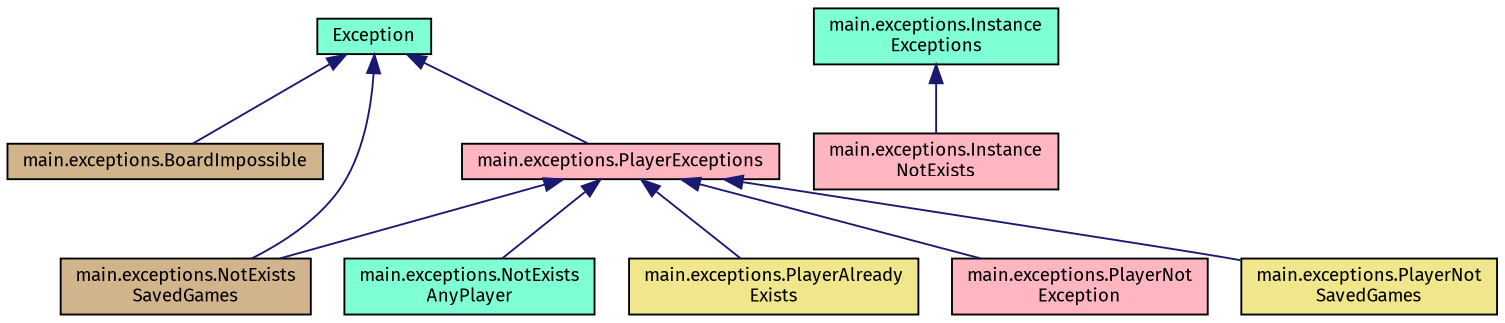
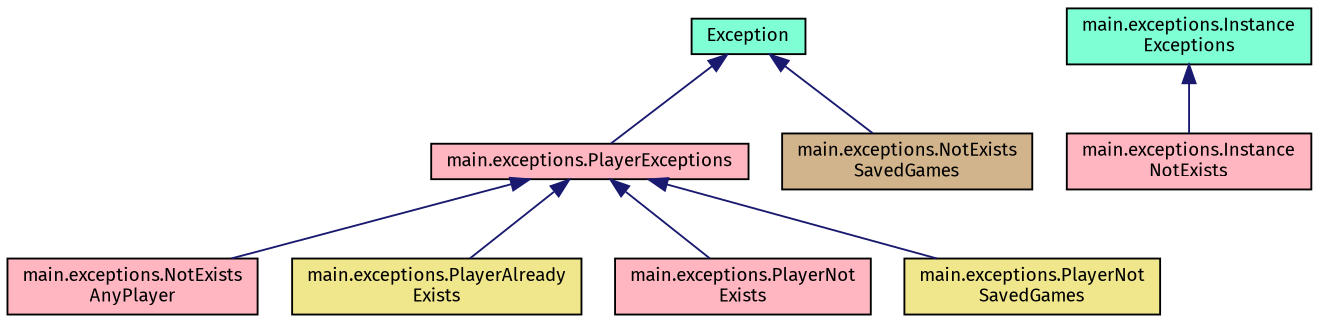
(165, 161) -> none
(412, 222) -> none
(469, 287) -> (133, 287)
(1080, 287) -> (743, 287)
